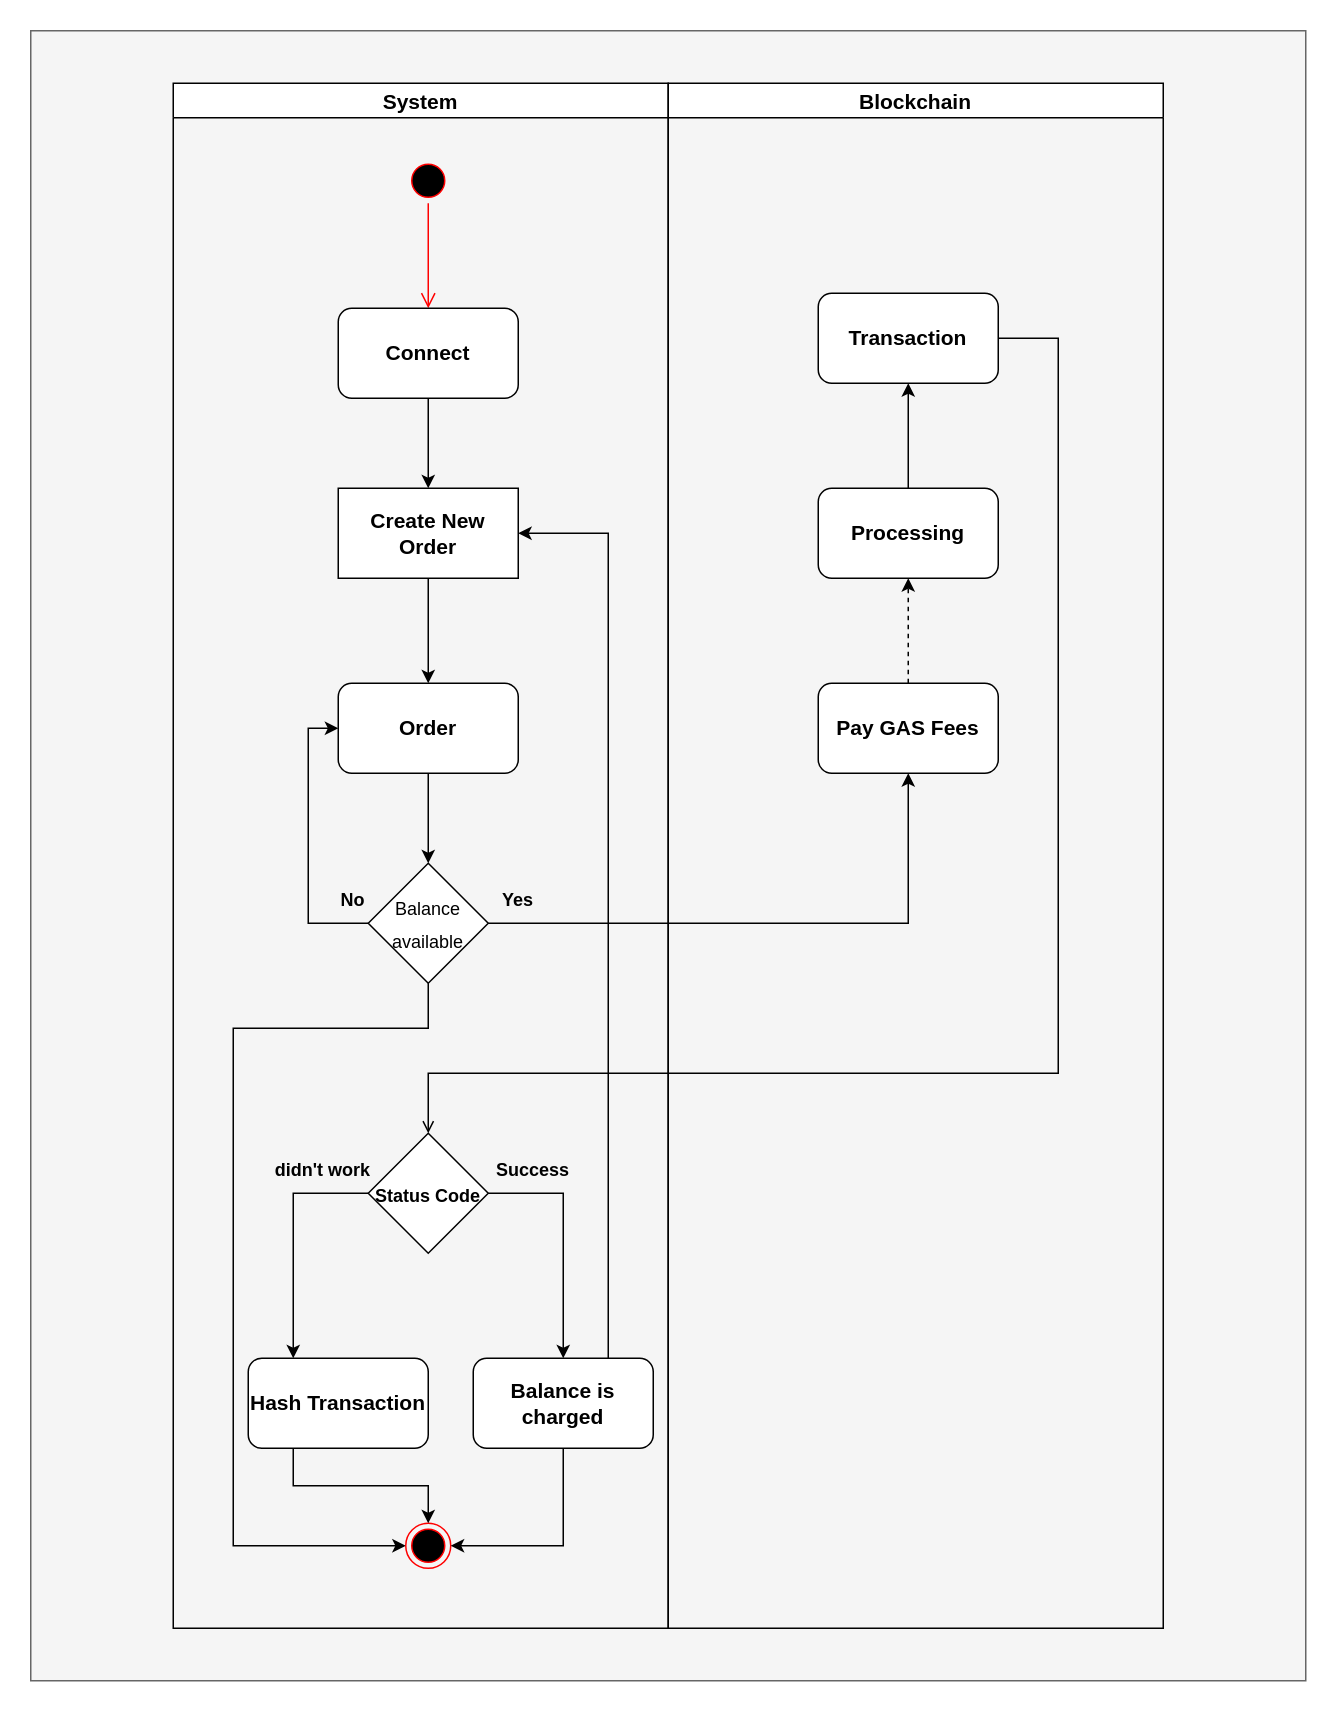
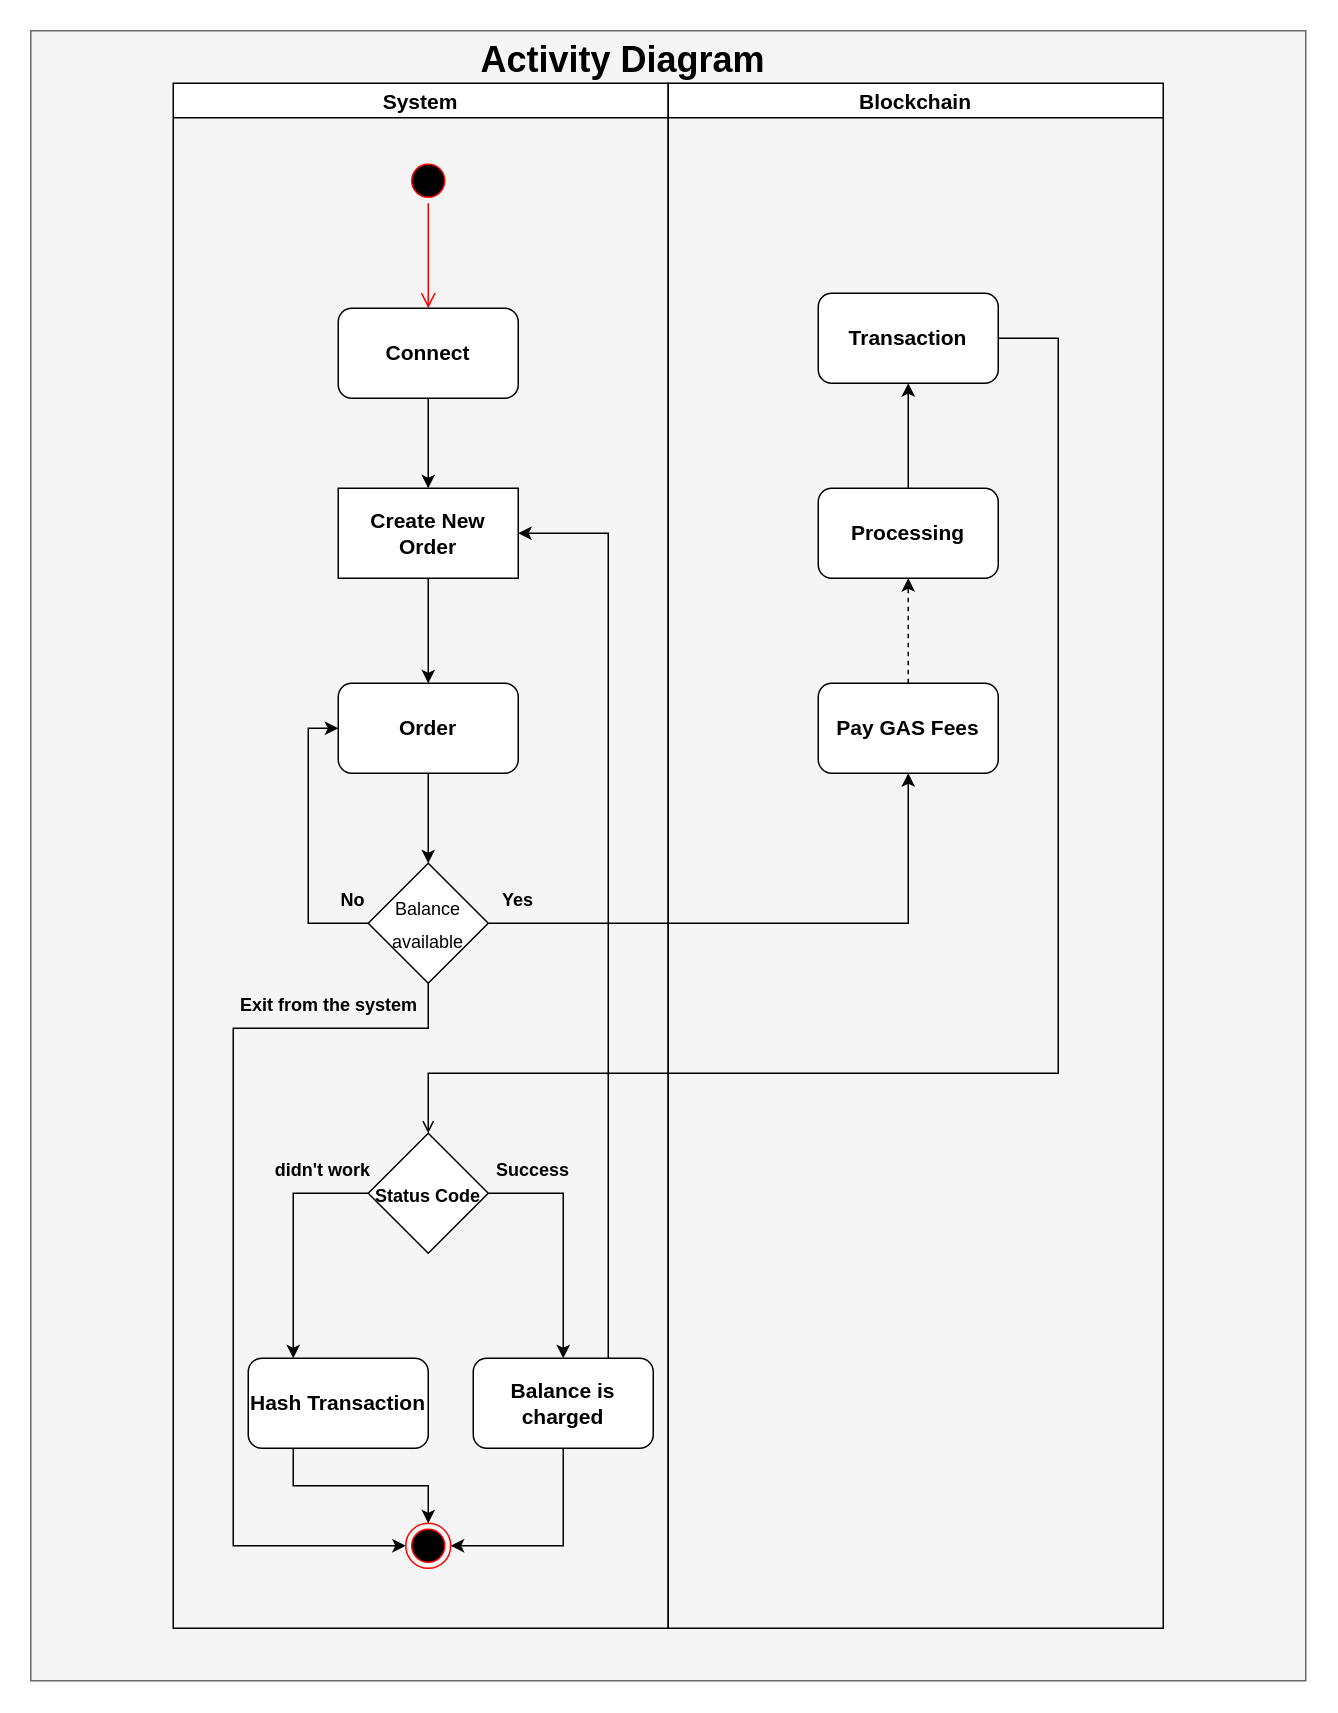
none -> (623, 61)
none -> (329, 1006)
